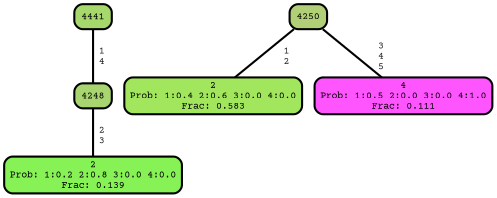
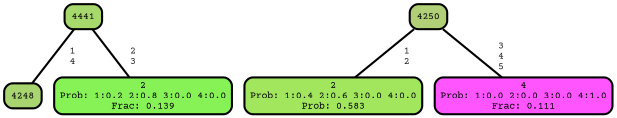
(213, 96) -> (333, 96)
(403, 96) -> (524, 96)
(93, 132) -> (111, 53)
